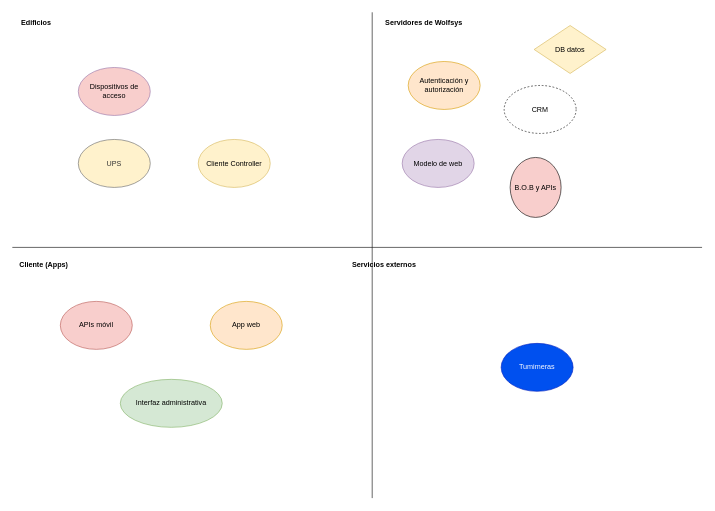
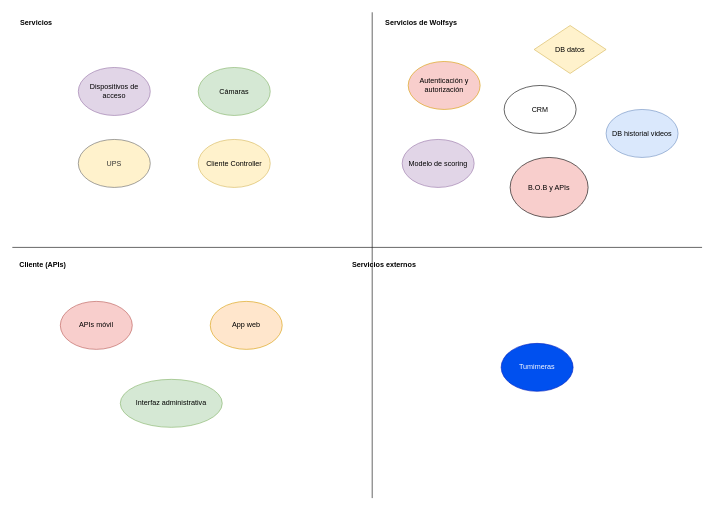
(36, 23) -> (36, 23)
(424, 23) -> (421, 23)
(444, 86) -> (444, 86)
(114, 92) -> (114, 92)
none -> (234, 92)
(540, 110) -> (540, 110)
none -> (642, 134)
(438, 164) -> (438, 164)
(536, 188) -> (549, 188)
(45, 265) -> (45, 265)
